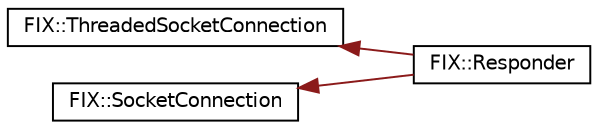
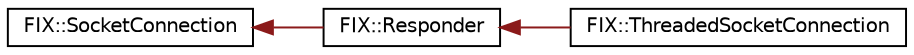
(386, 52) -> (545, 27)
